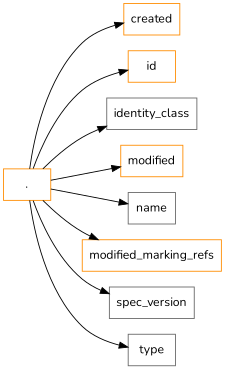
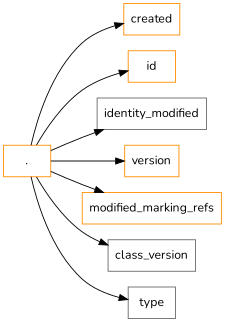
(152, 114) -> (152, 114)
(152, 161) -> (152, 161)
(152, 208) -> none
(152, 303) -> (152, 256)
